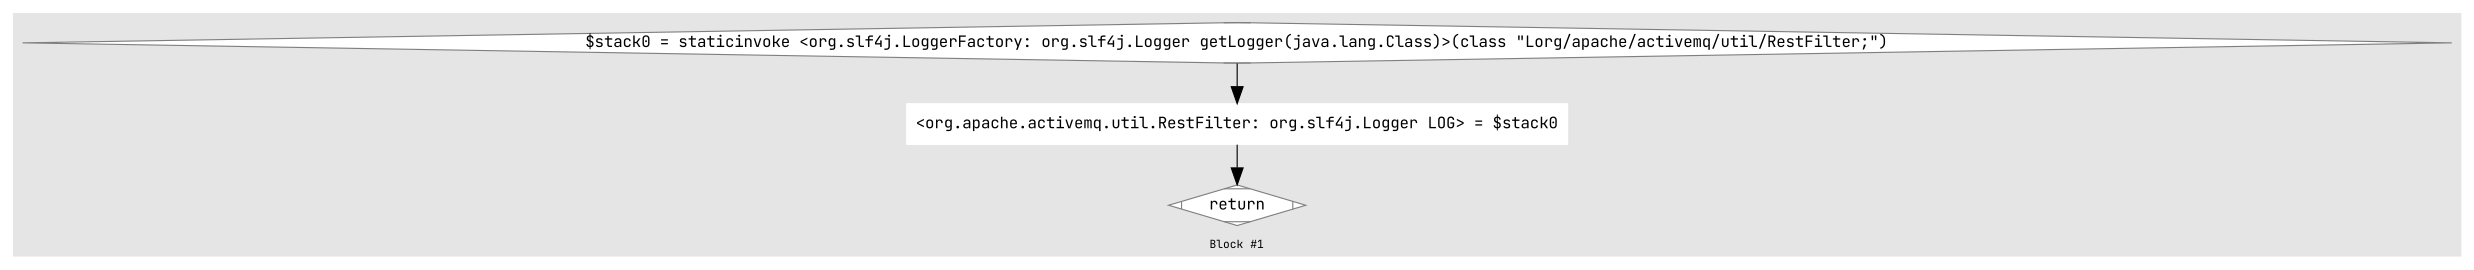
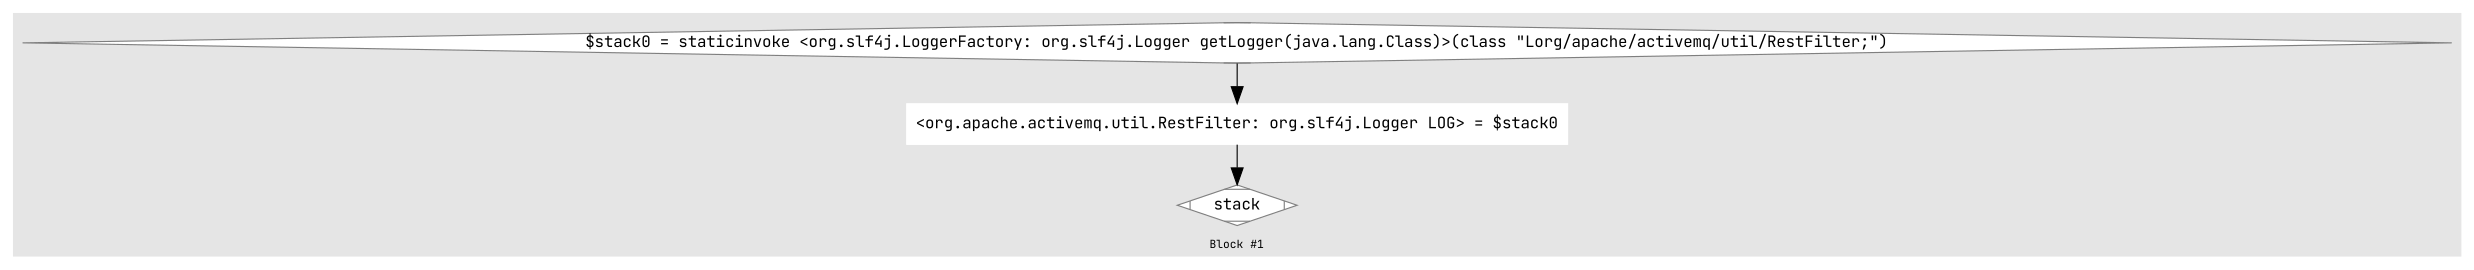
(1237, 205) -> (1237, 205)
